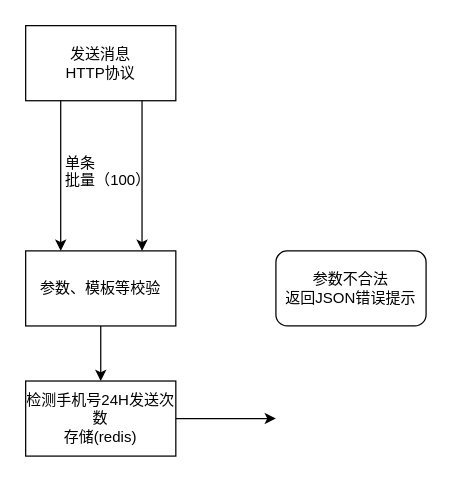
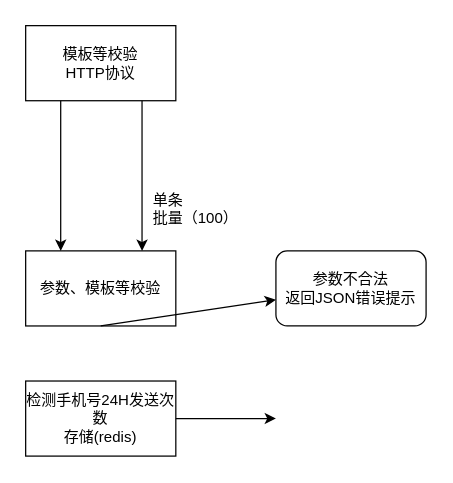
(101, 63) -> (101, 63)
(113, 169) -> (201, 207)
(101, 349) -> (184, 313)
